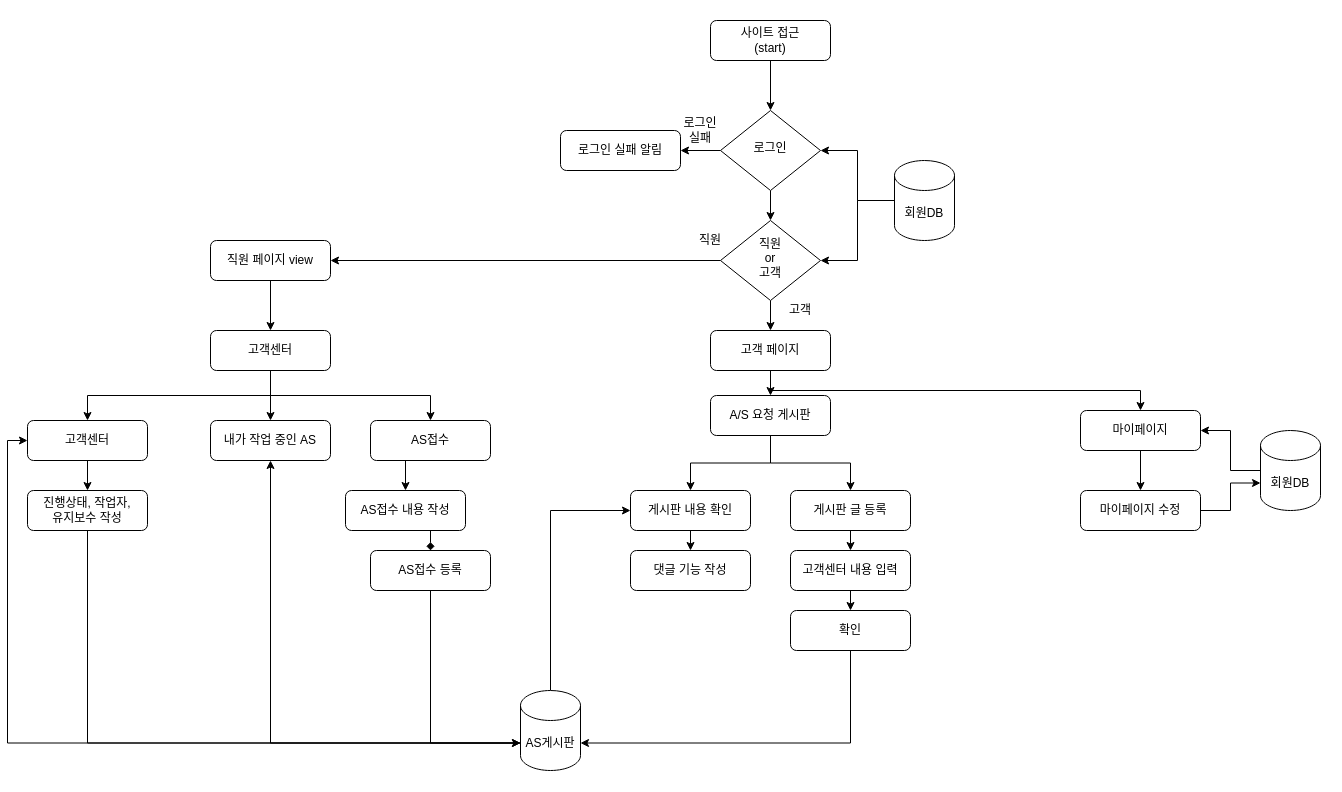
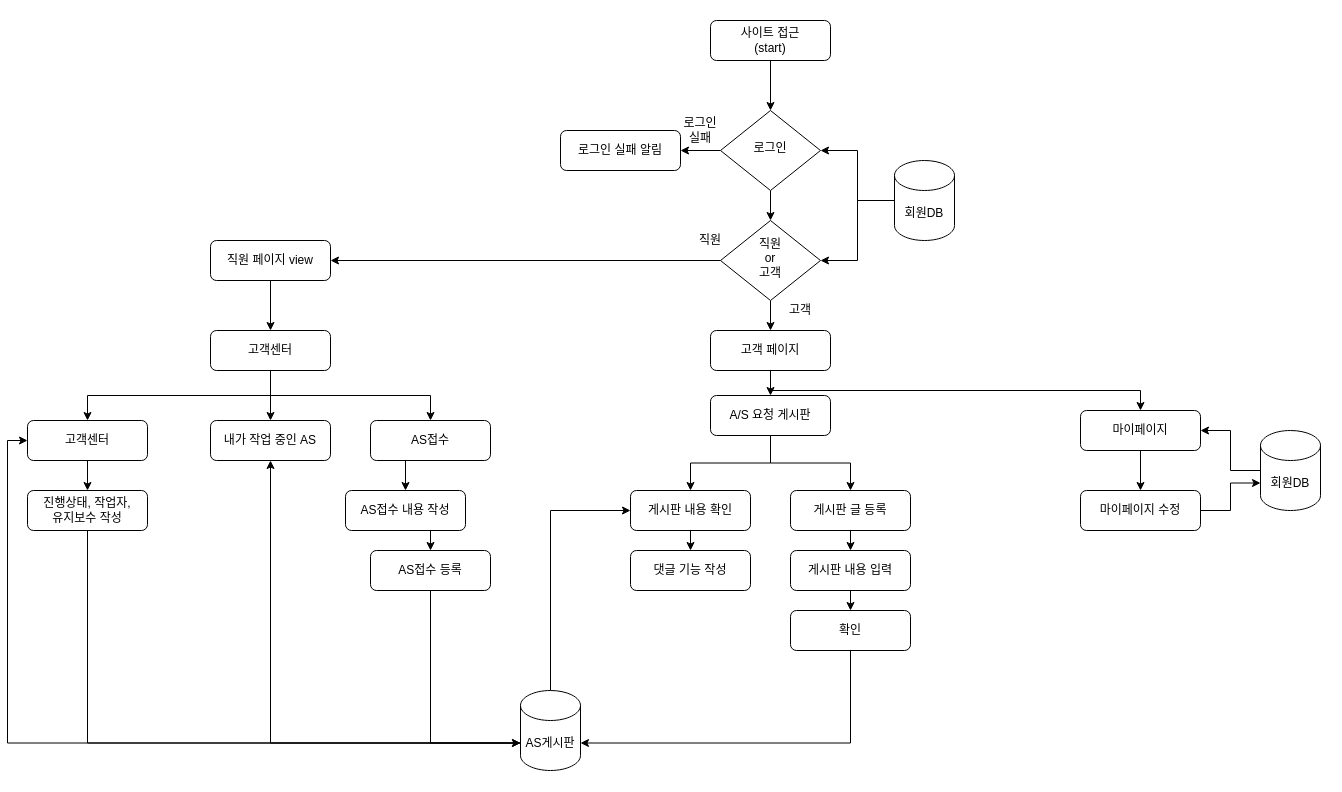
(431, 542) -> (431, 542)
(851, 571) -> (851, 571)
